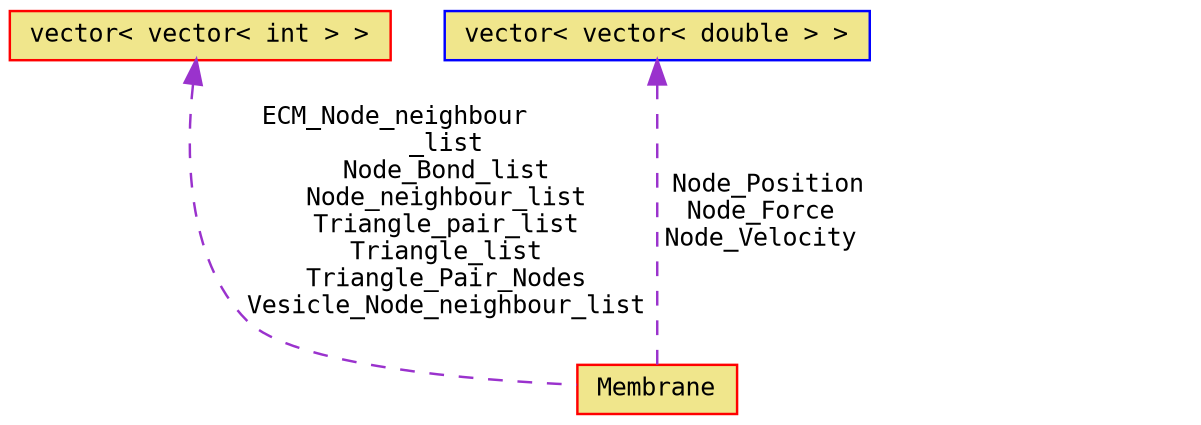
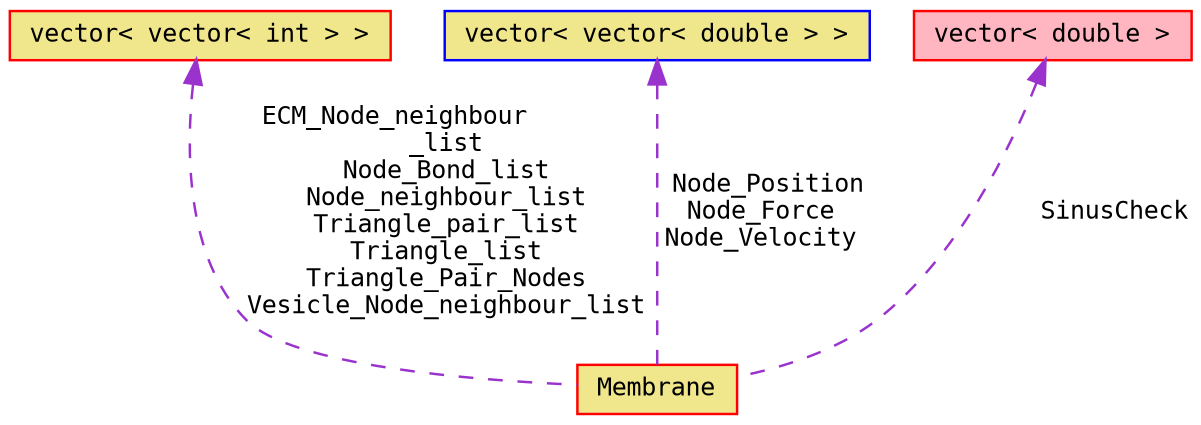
none -> (1053, 36)
